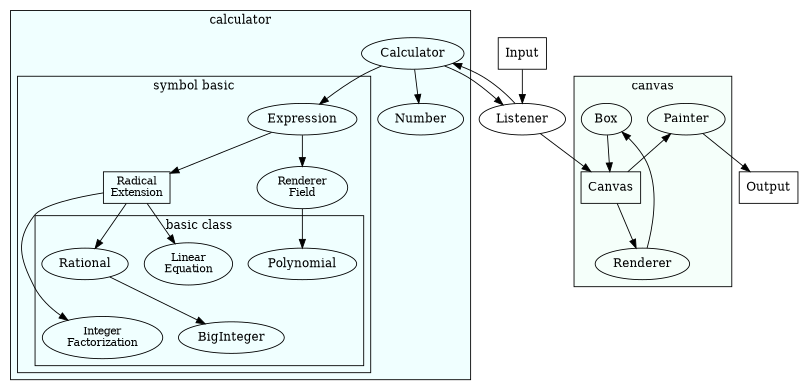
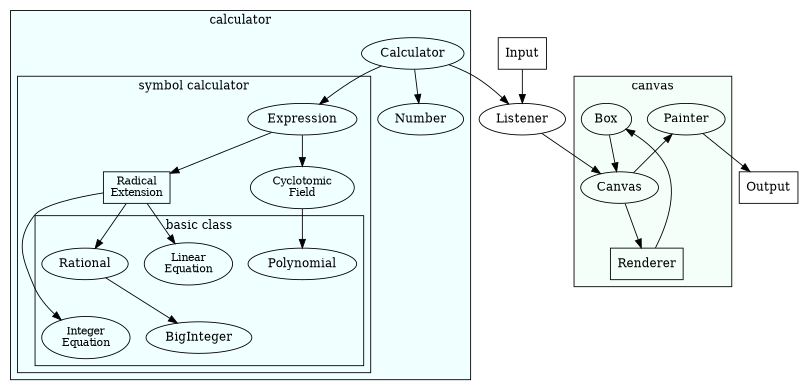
(490, 82) -> none
(194, 86) -> (194, 86)
(302, 188) -> (302, 188)
(611, 188) -> (620, 188)
(642, 264) -> (647, 264)
(103, 338) -> (86, 338)
